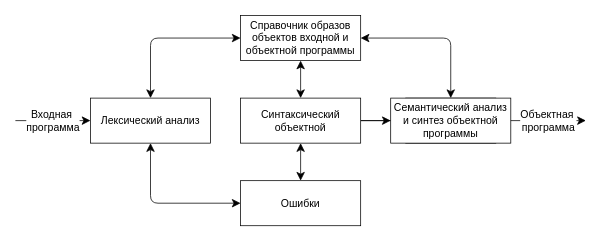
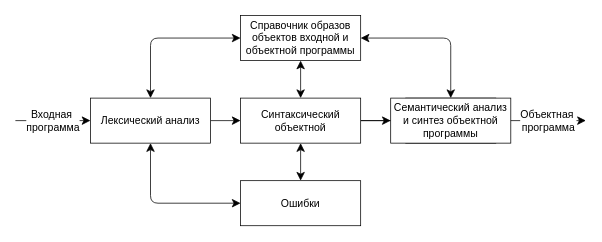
none -> (222, 120)
